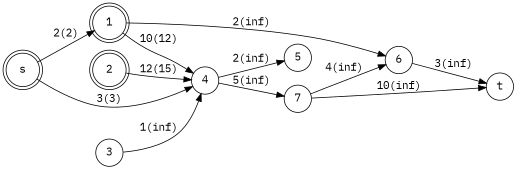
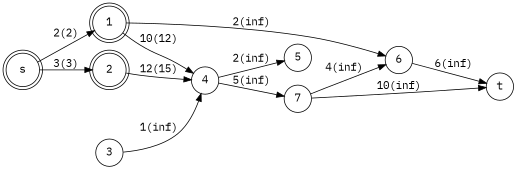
(454, 64) -> (454, 64)
(109, 107) -> (62, 70)
